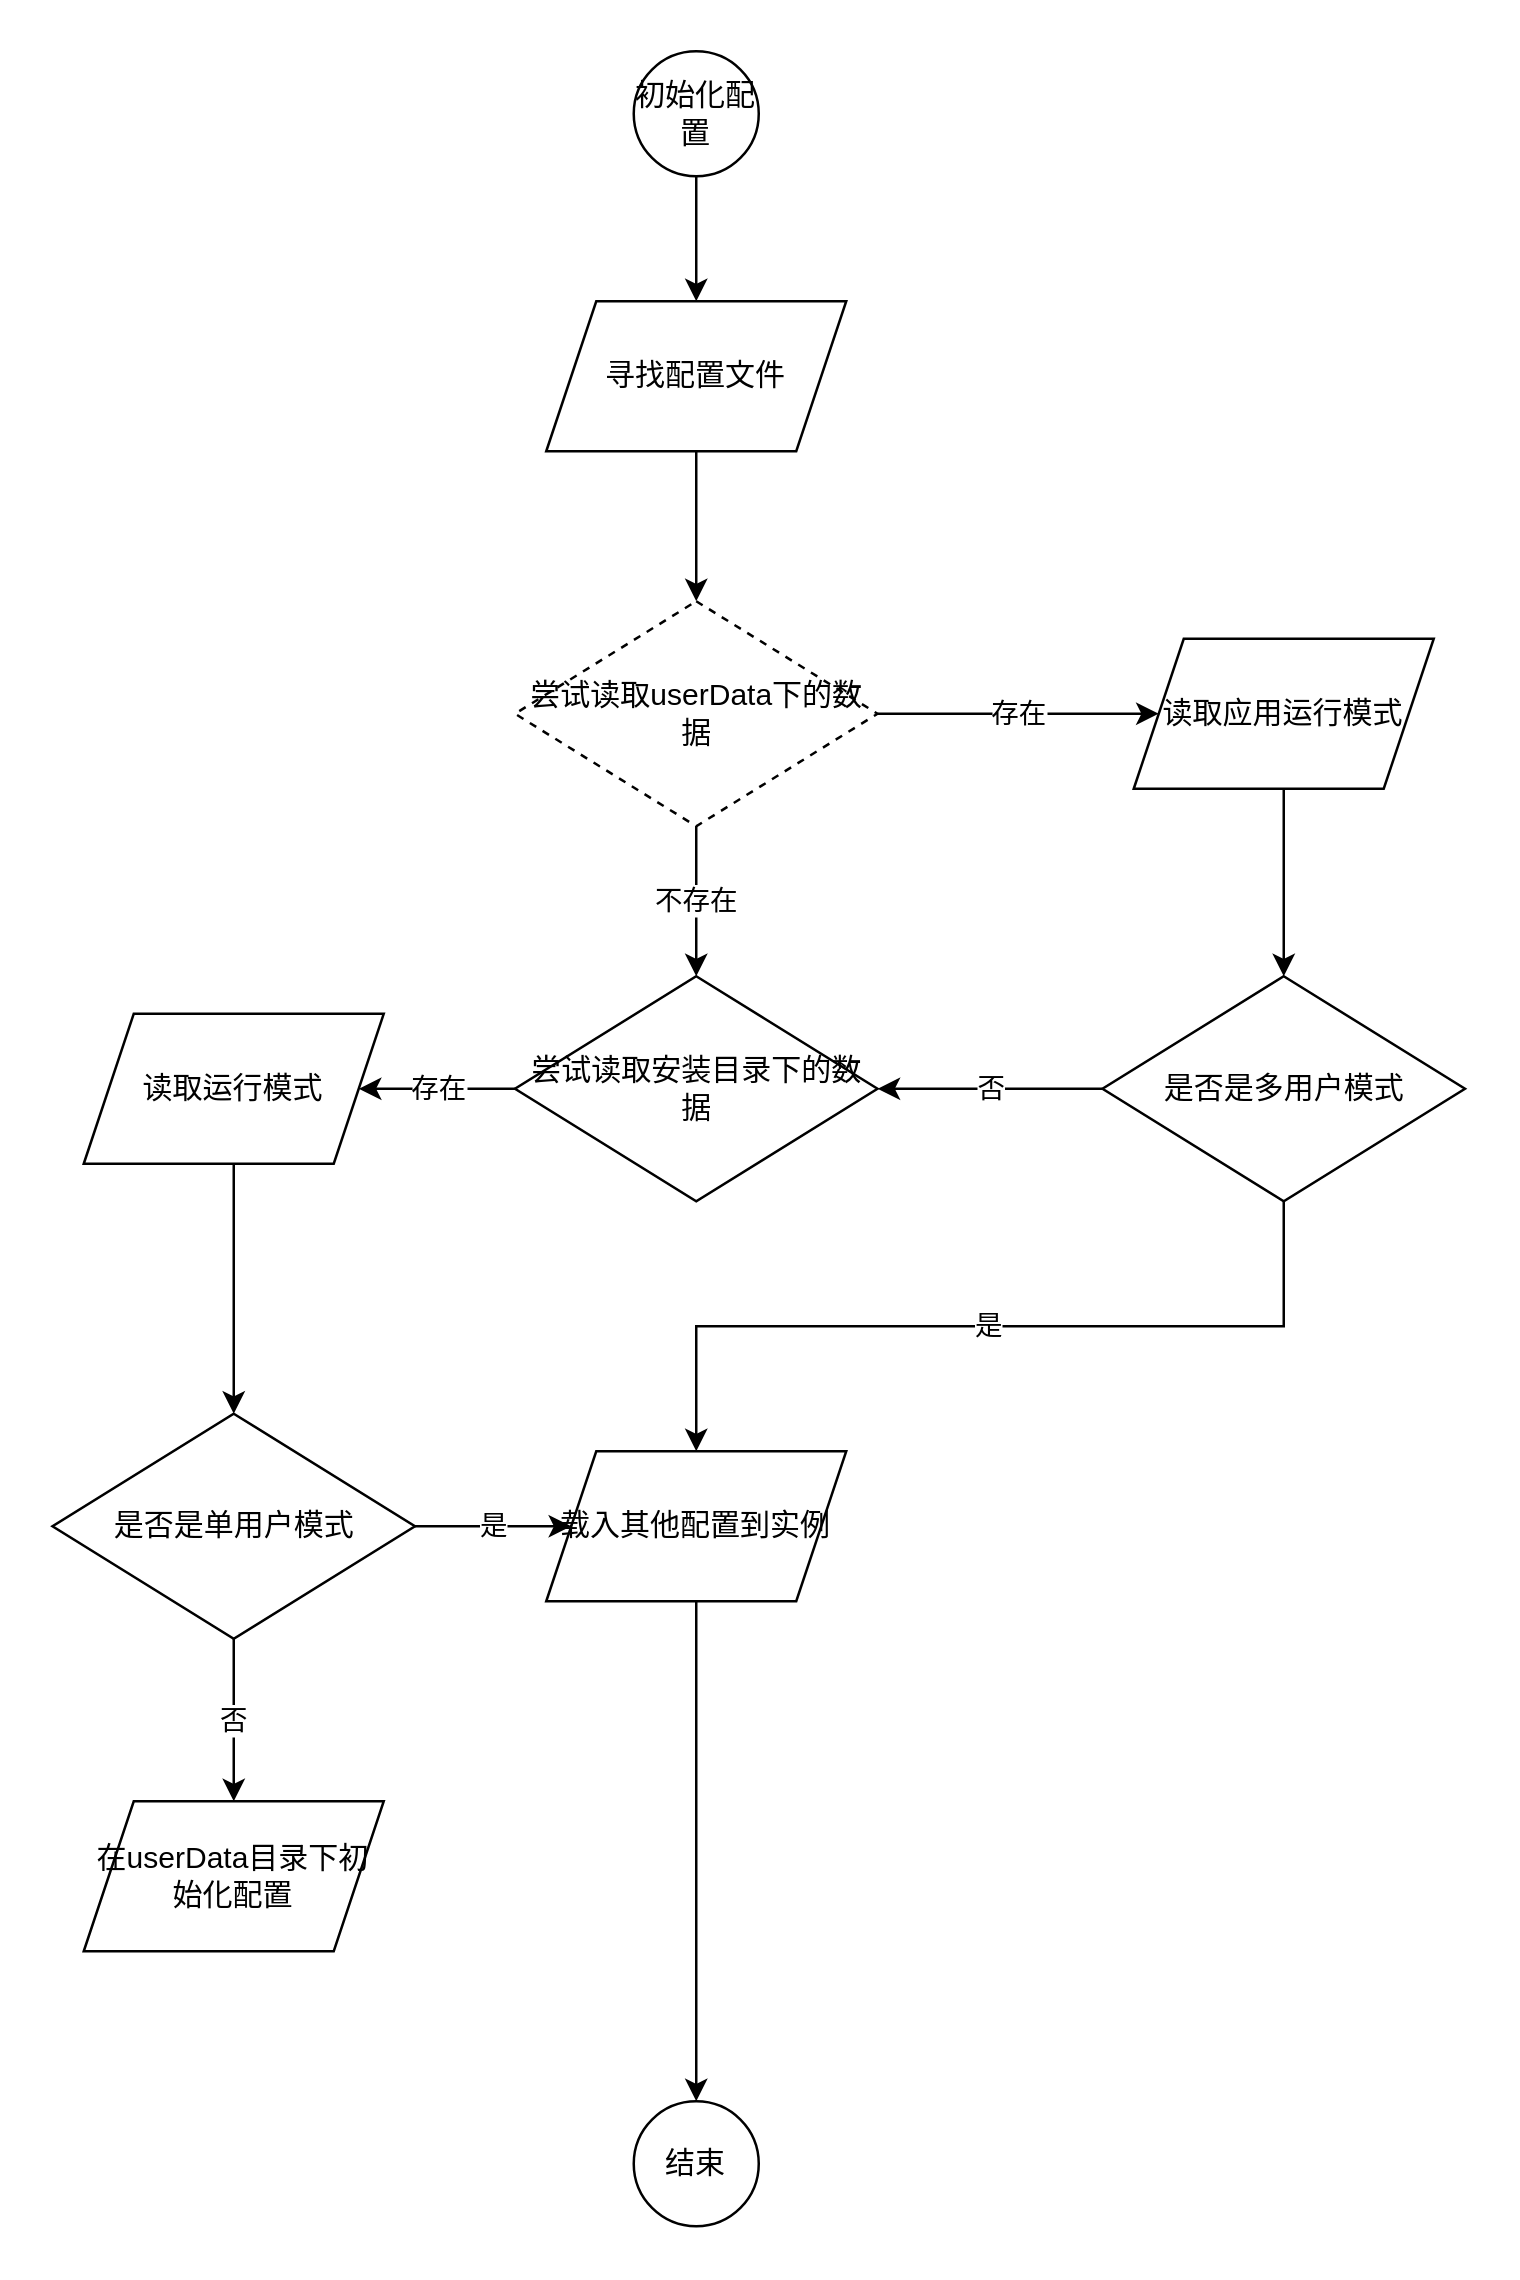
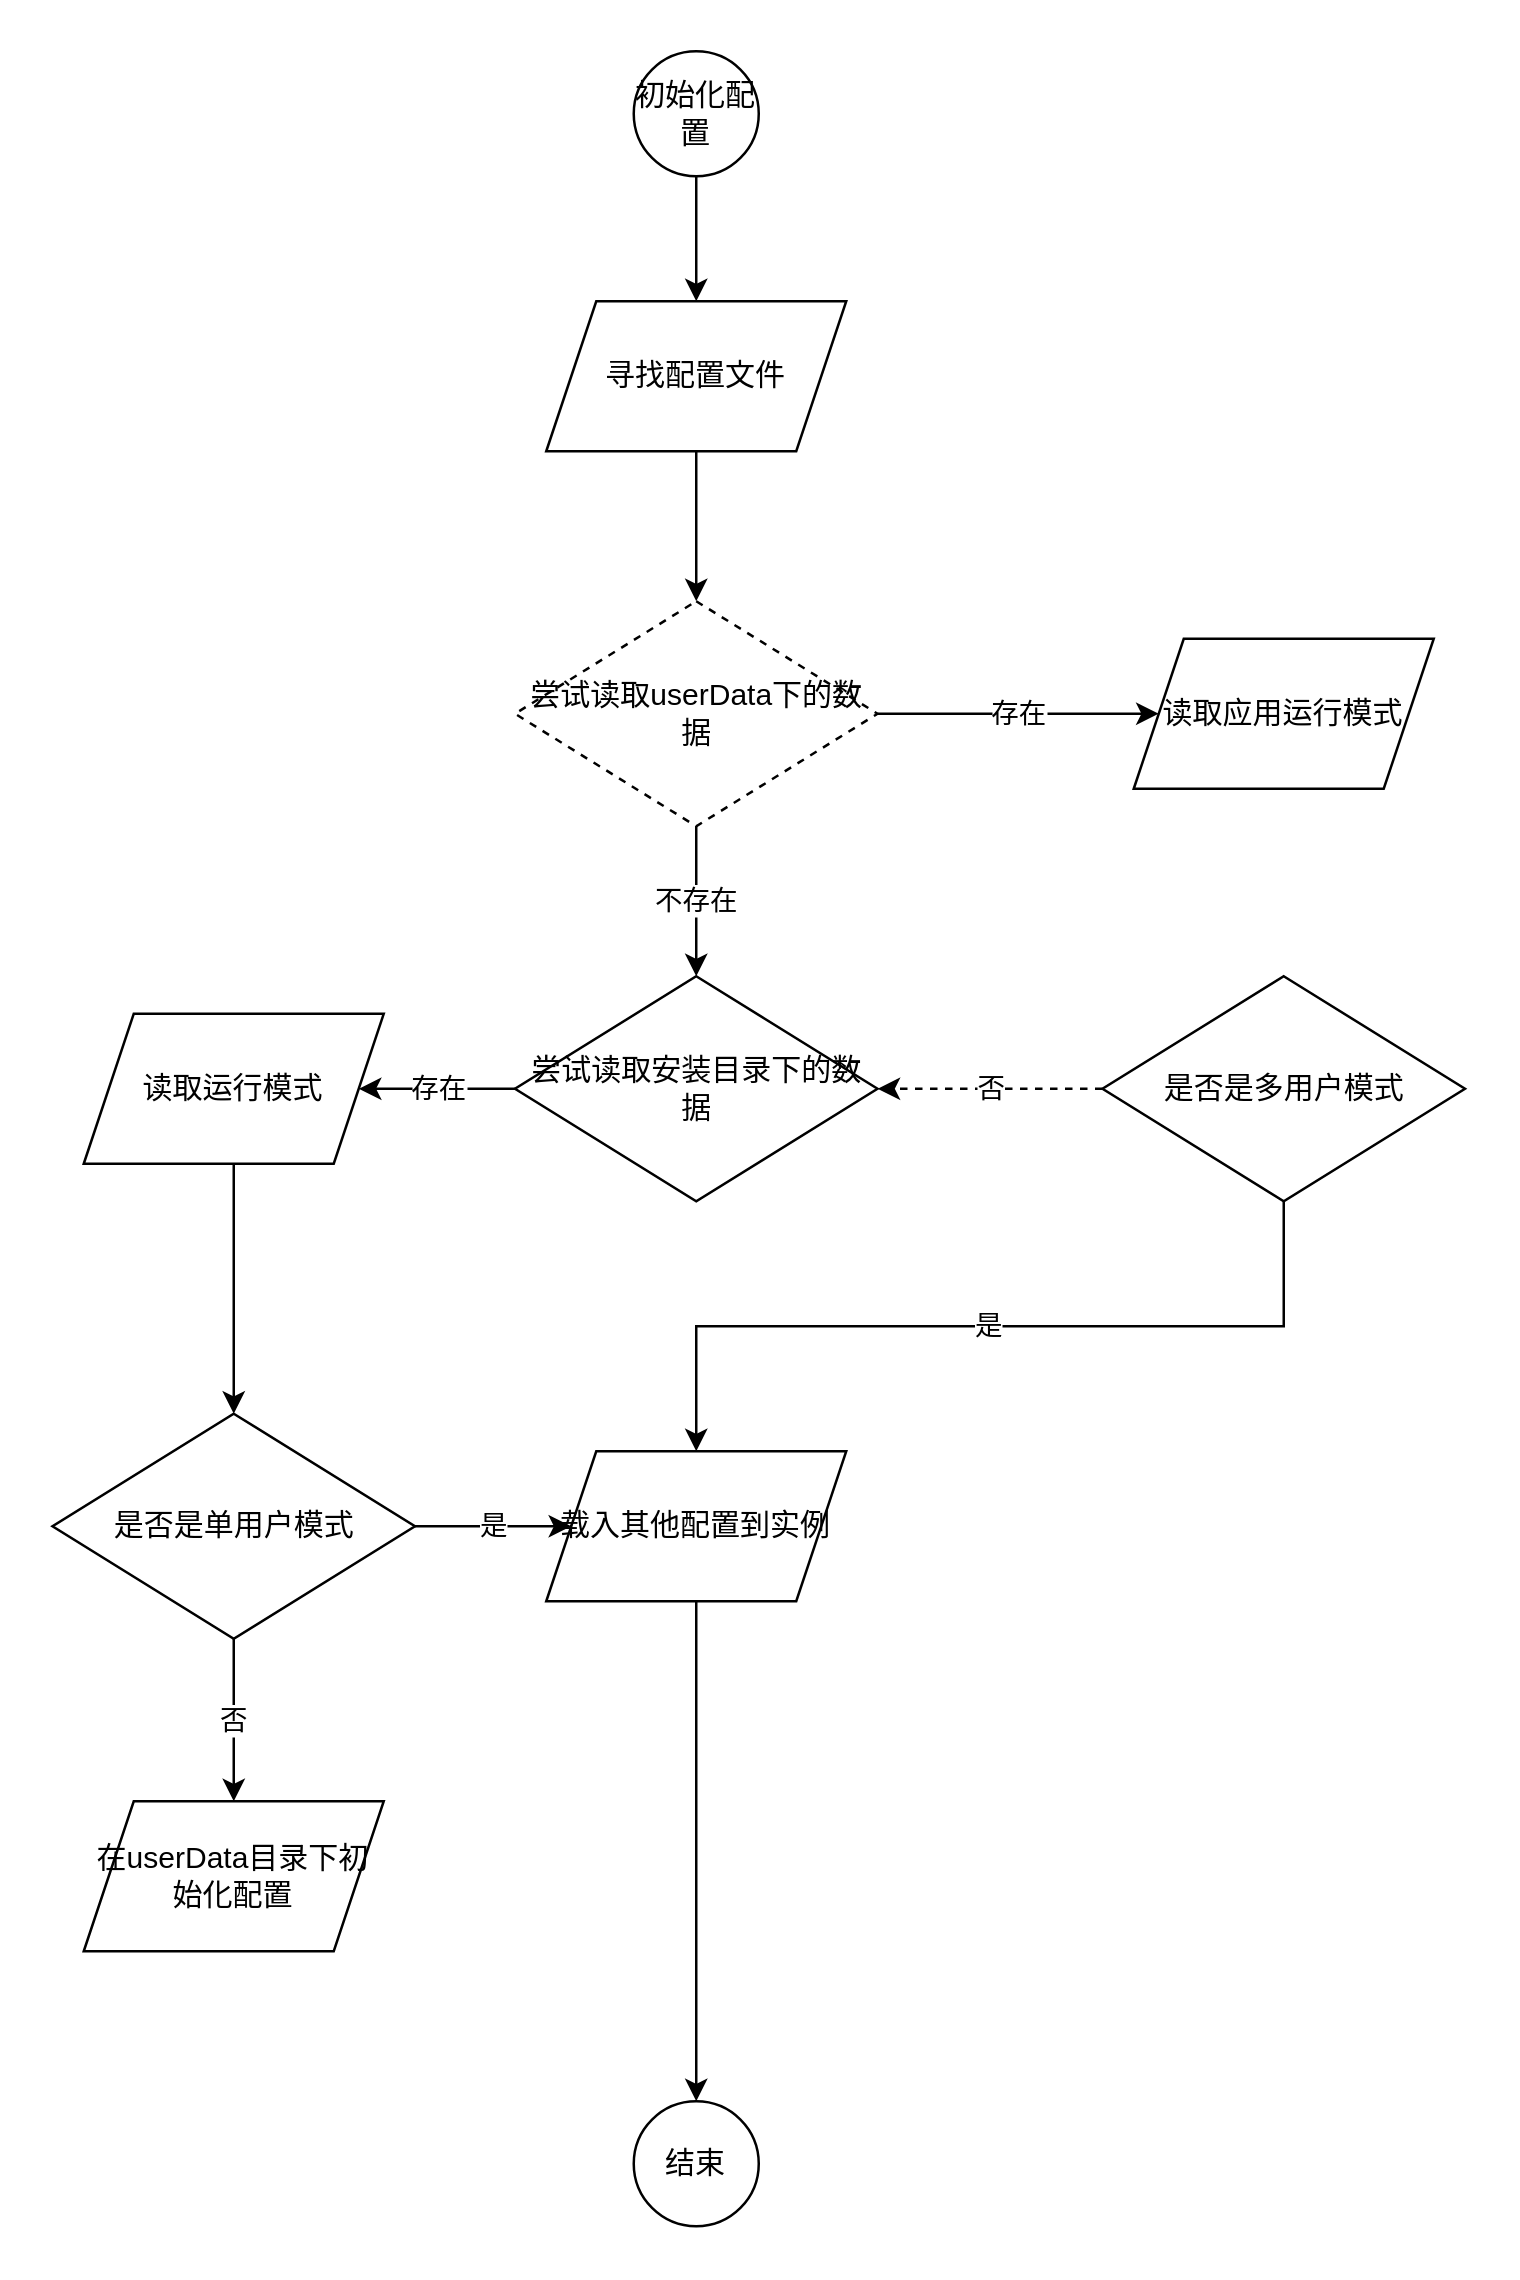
(1284, 874) -> none
(1056, 1089) -> (1056, 1089)
